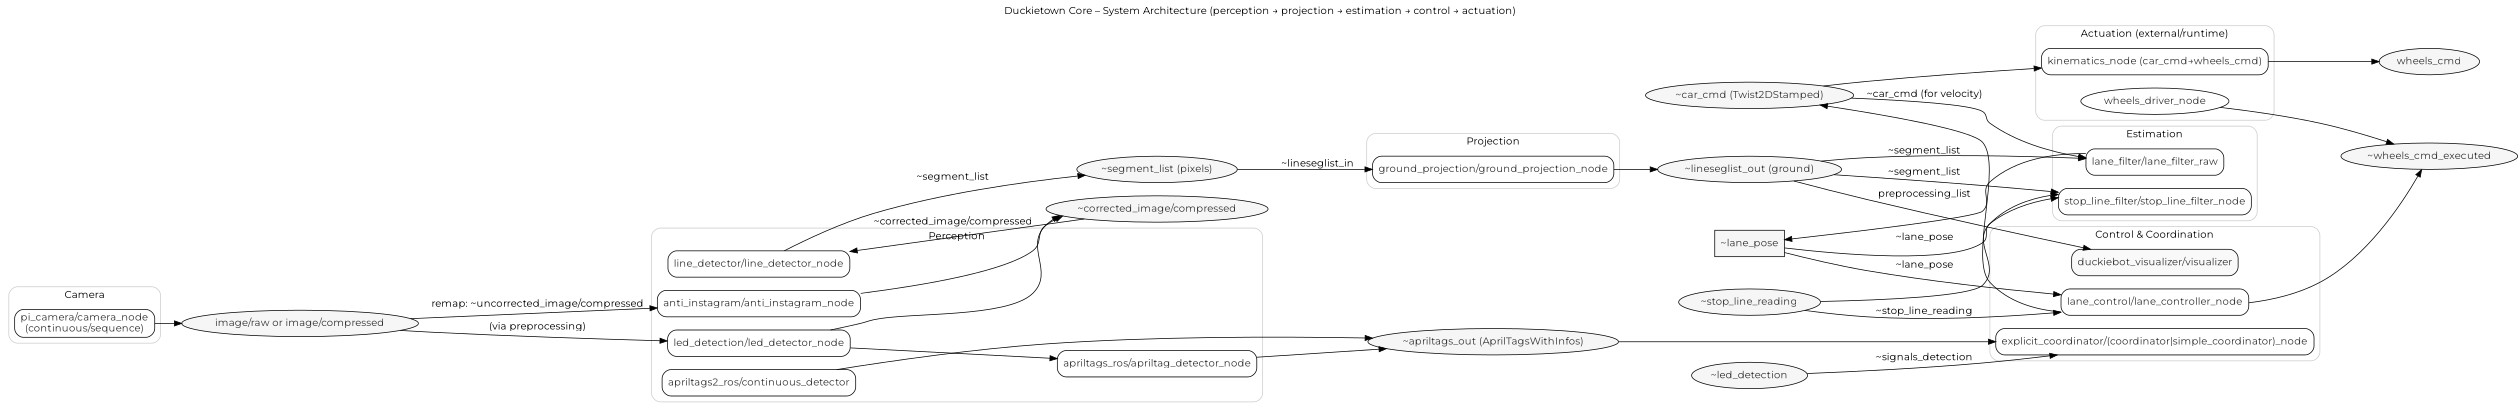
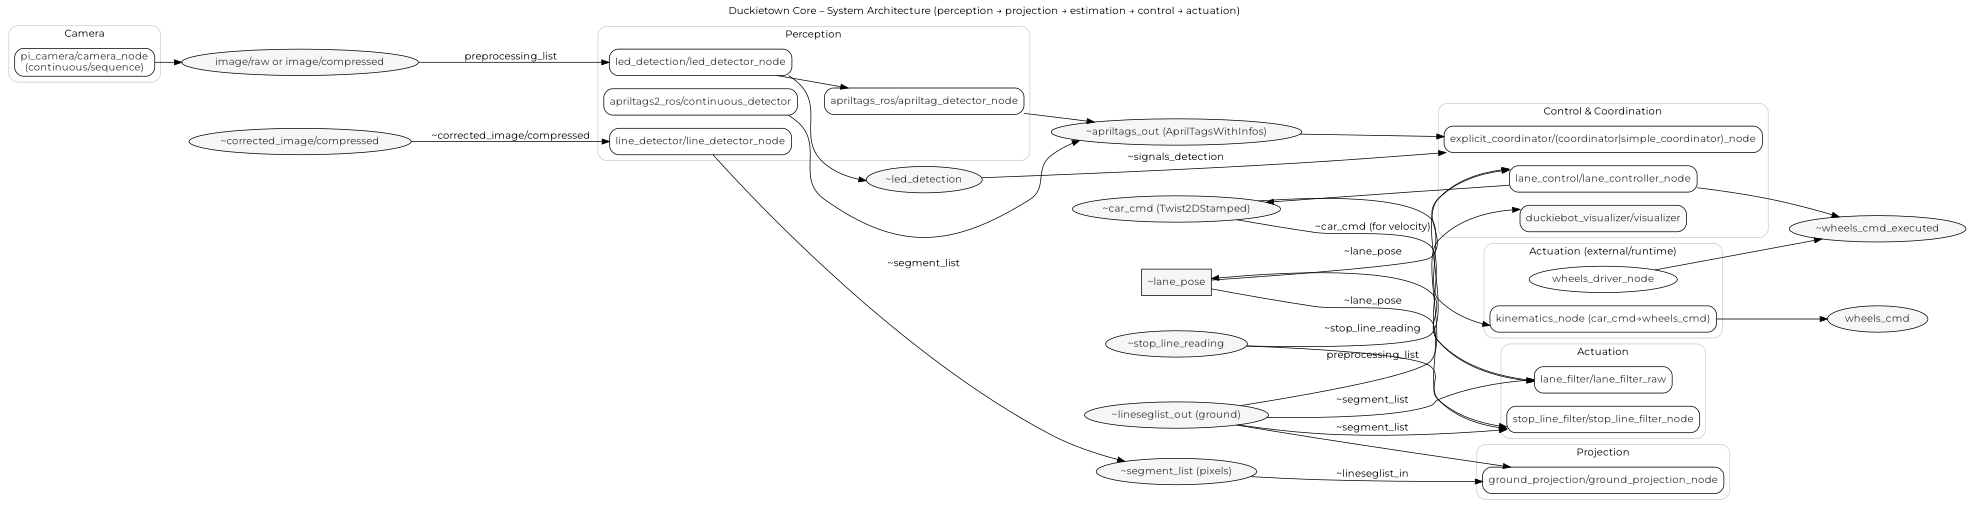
(2155, 135) -> (1603, 352)
(1632, 169) -> (1370, 446)
(759, 304) -> none
(974, 311) -> (811, 133)
(538, 327) -> (511, 57)
